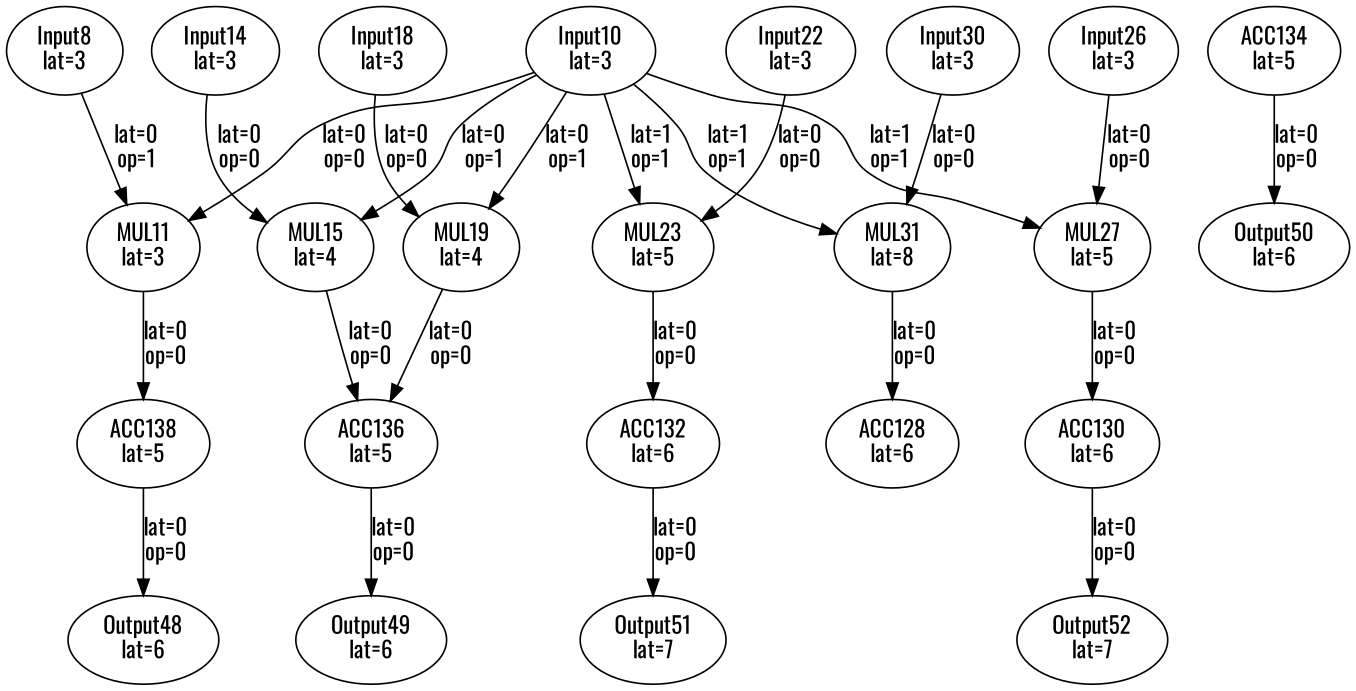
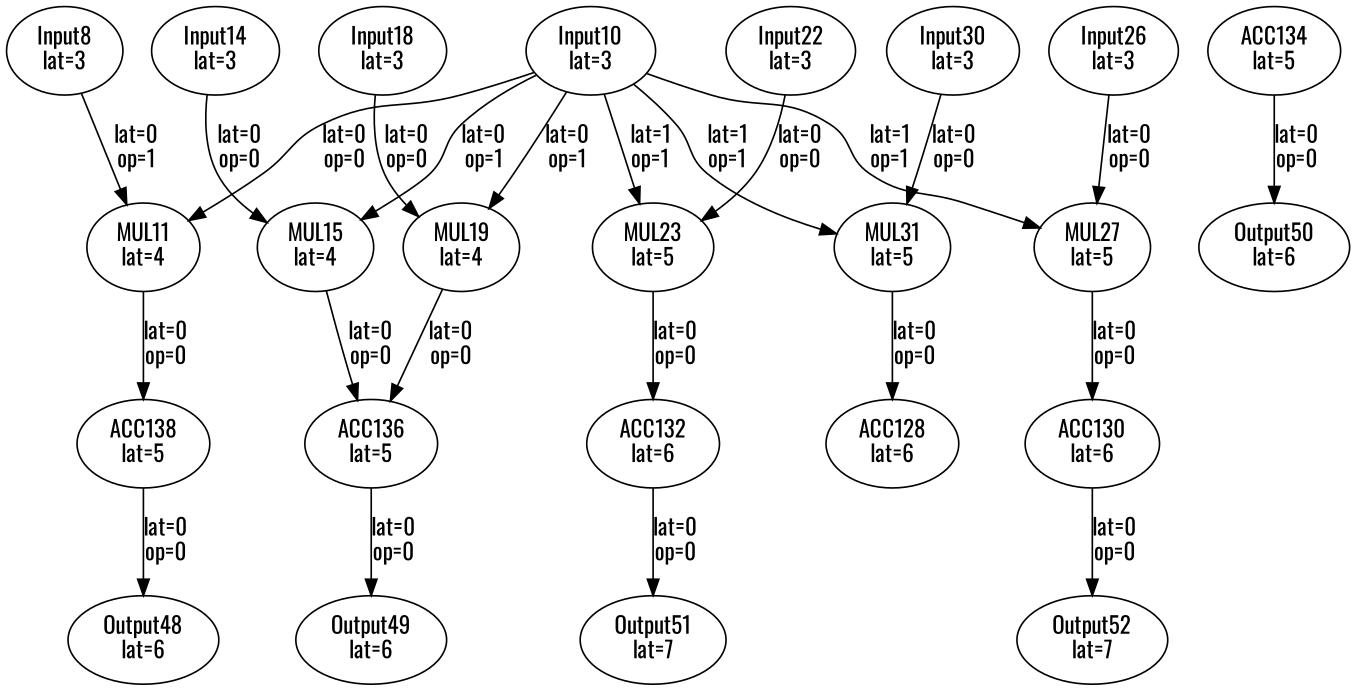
(143, 247) -> (143, 247)
(892, 247) -> (892, 247)
